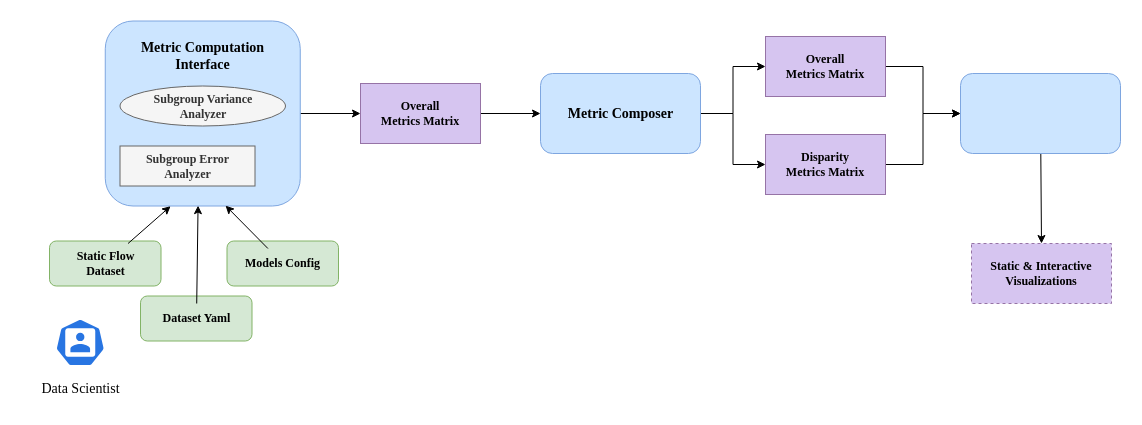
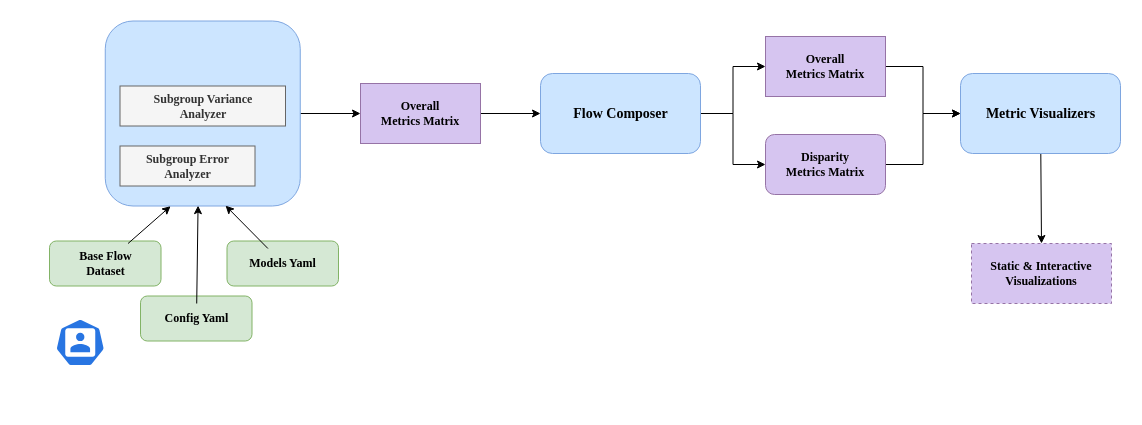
(203, 56) -> none
(203, 106) -> (203, 106)
(621, 114) -> (621, 114)
none -> (1041, 114)
(826, 165) -> (826, 165)
(106, 264) -> (106, 264)
(283, 264) -> (283, 264)
(197, 319) -> (197, 319)
(81, 389) -> none
